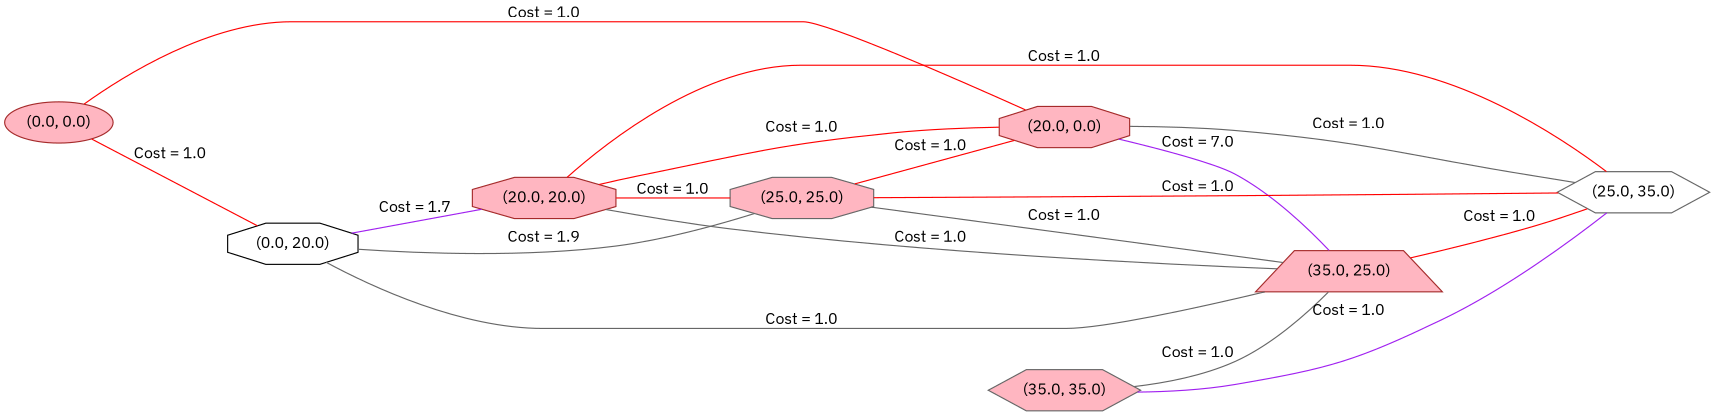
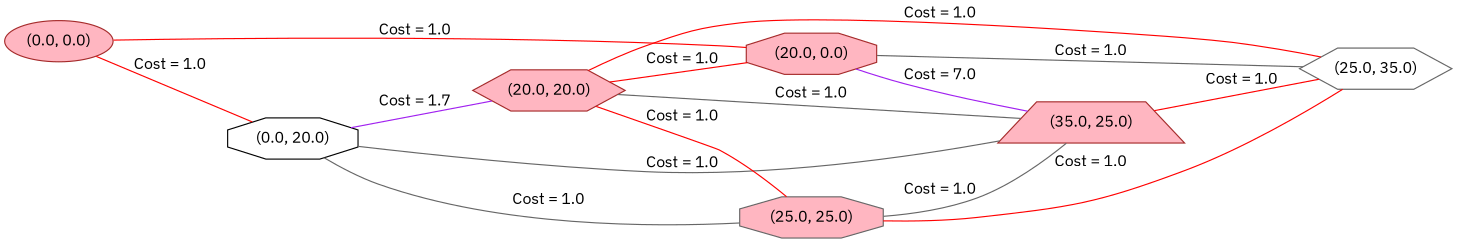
(935, 162) -> none
(544, 198) -> (549, 90)
(544, 237) -> (549, 200)
(1064, 390) -> none
